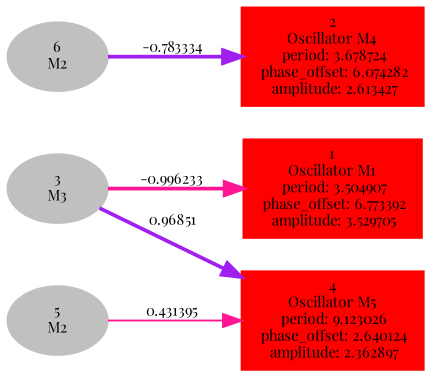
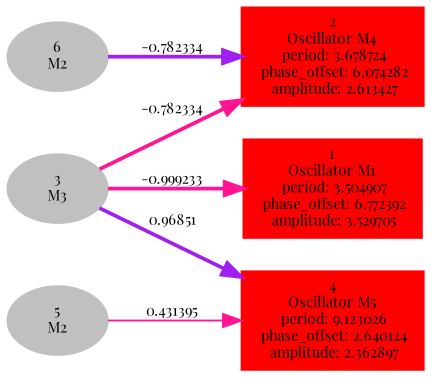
(175, 48) -> (175, 48)
none -> (162, 139)
(175, 180) -> (175, 180)
(333, 204) -> (333, 204)
